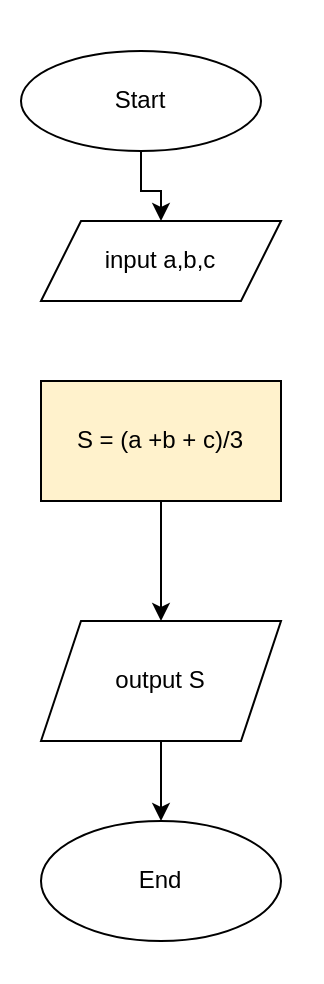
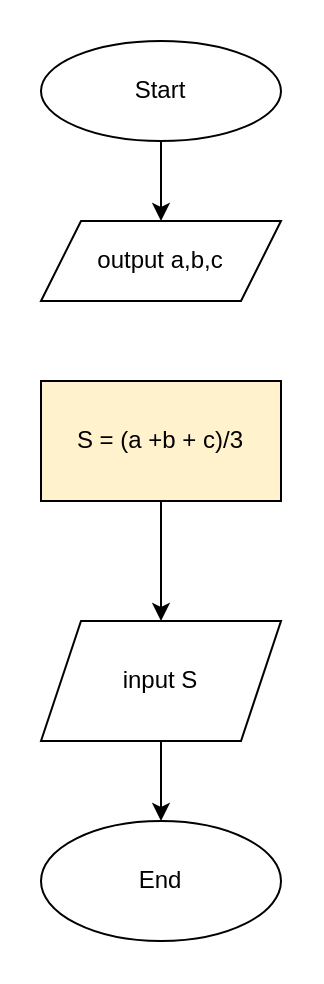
(141, 101) -> (161, 91)
(161, 261) -> (161, 261)
(161, 681) -> (161, 681)
